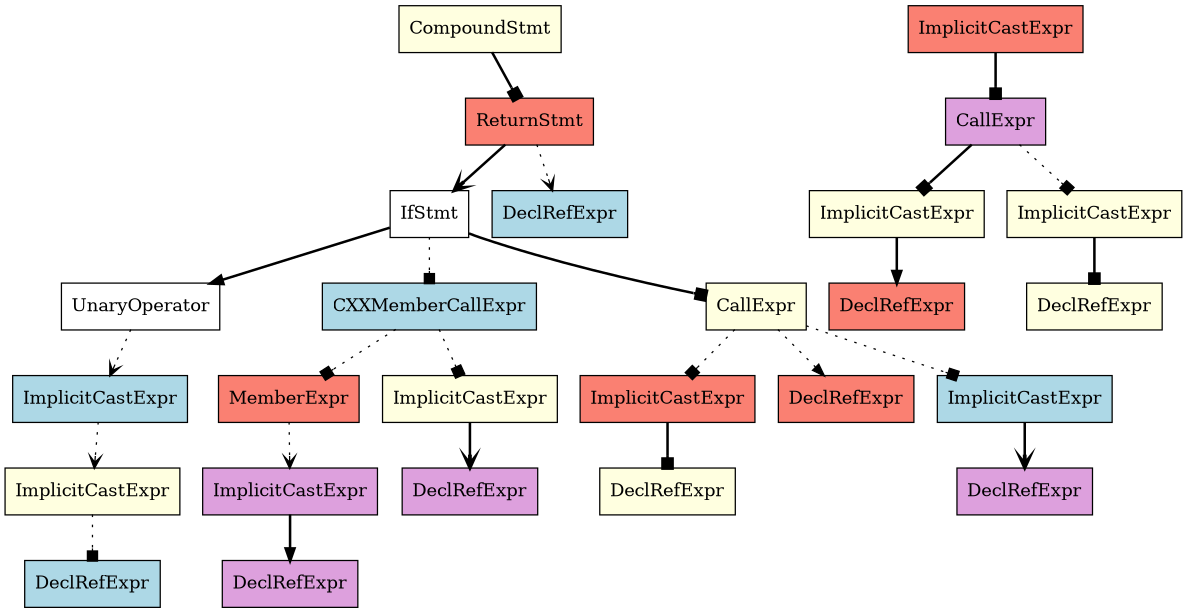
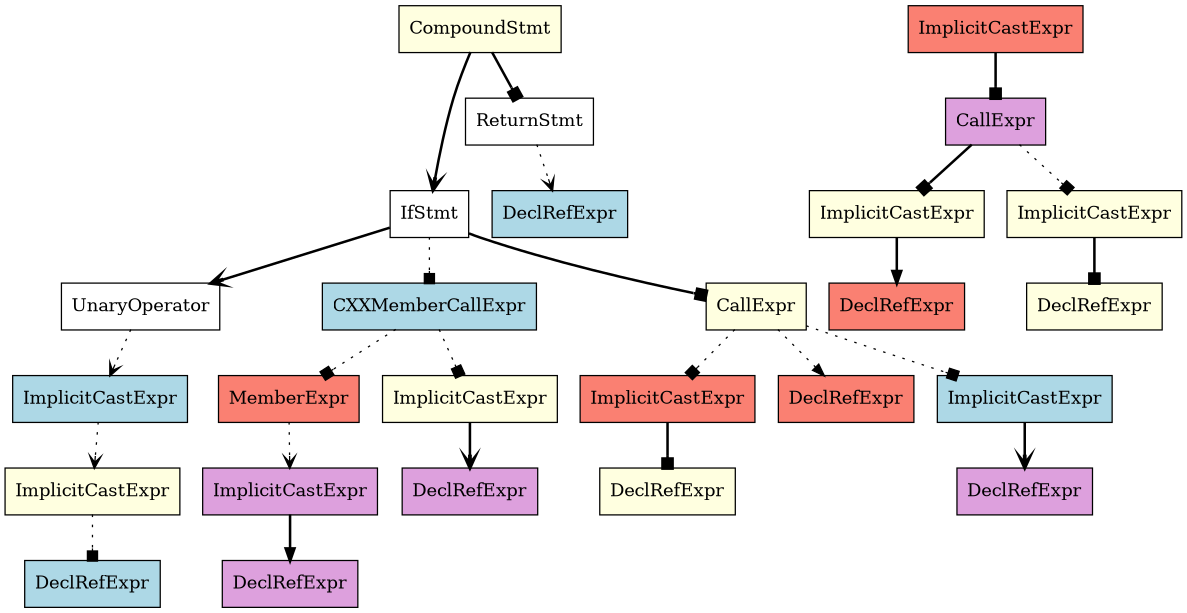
(529, 122) -> (529, 122)
(484, 164) -> (449, 114)
(306, 254) -> (306, 254)
